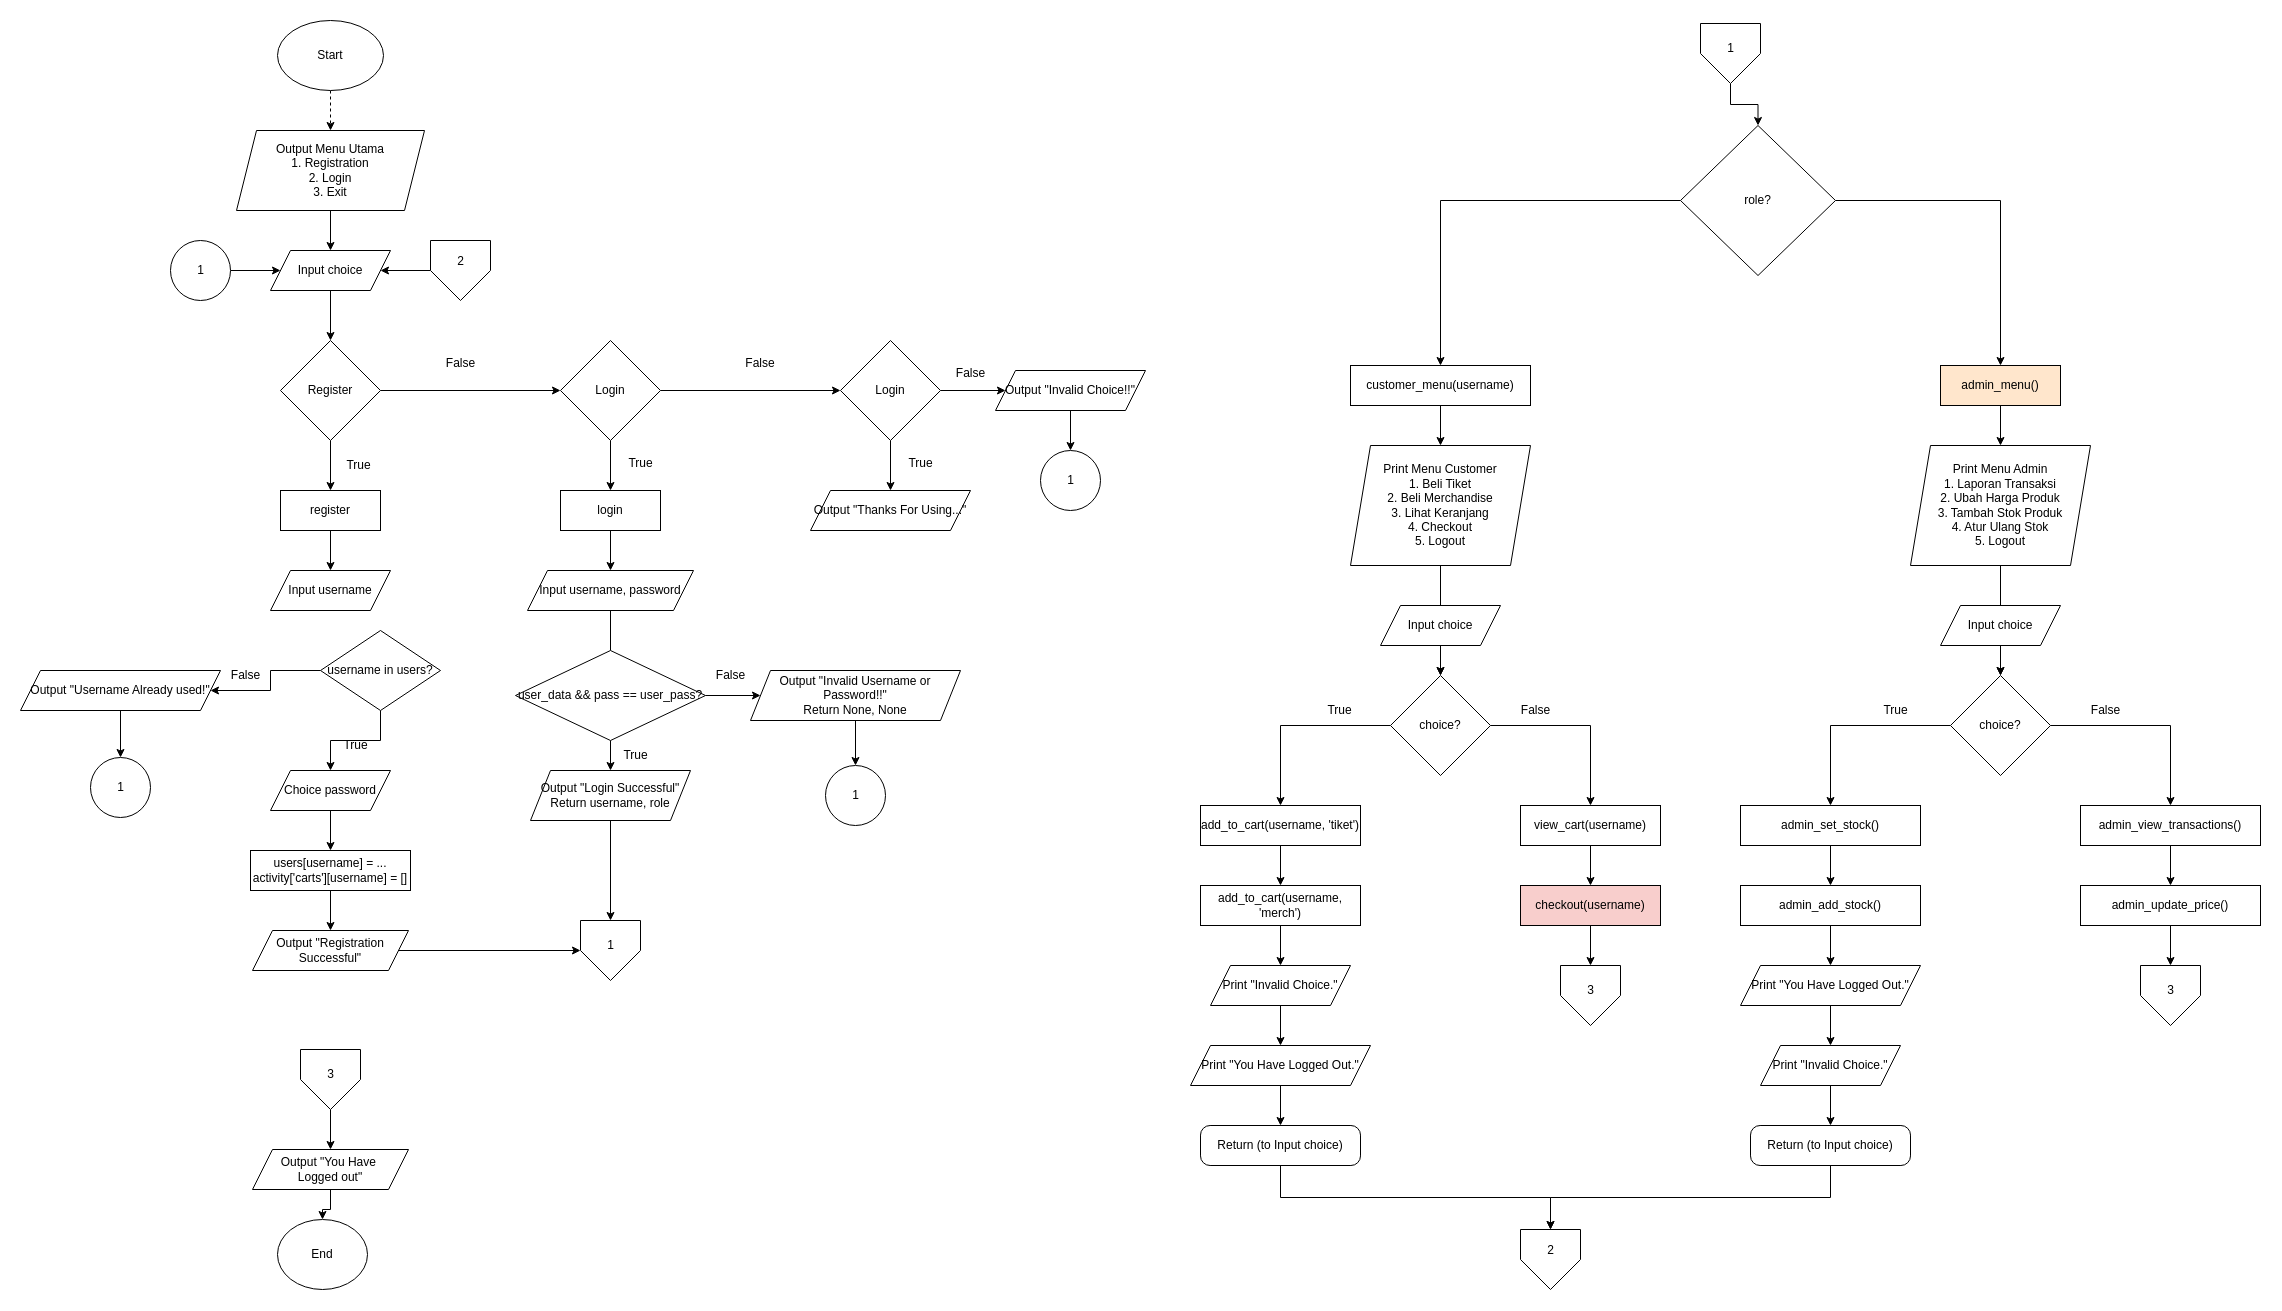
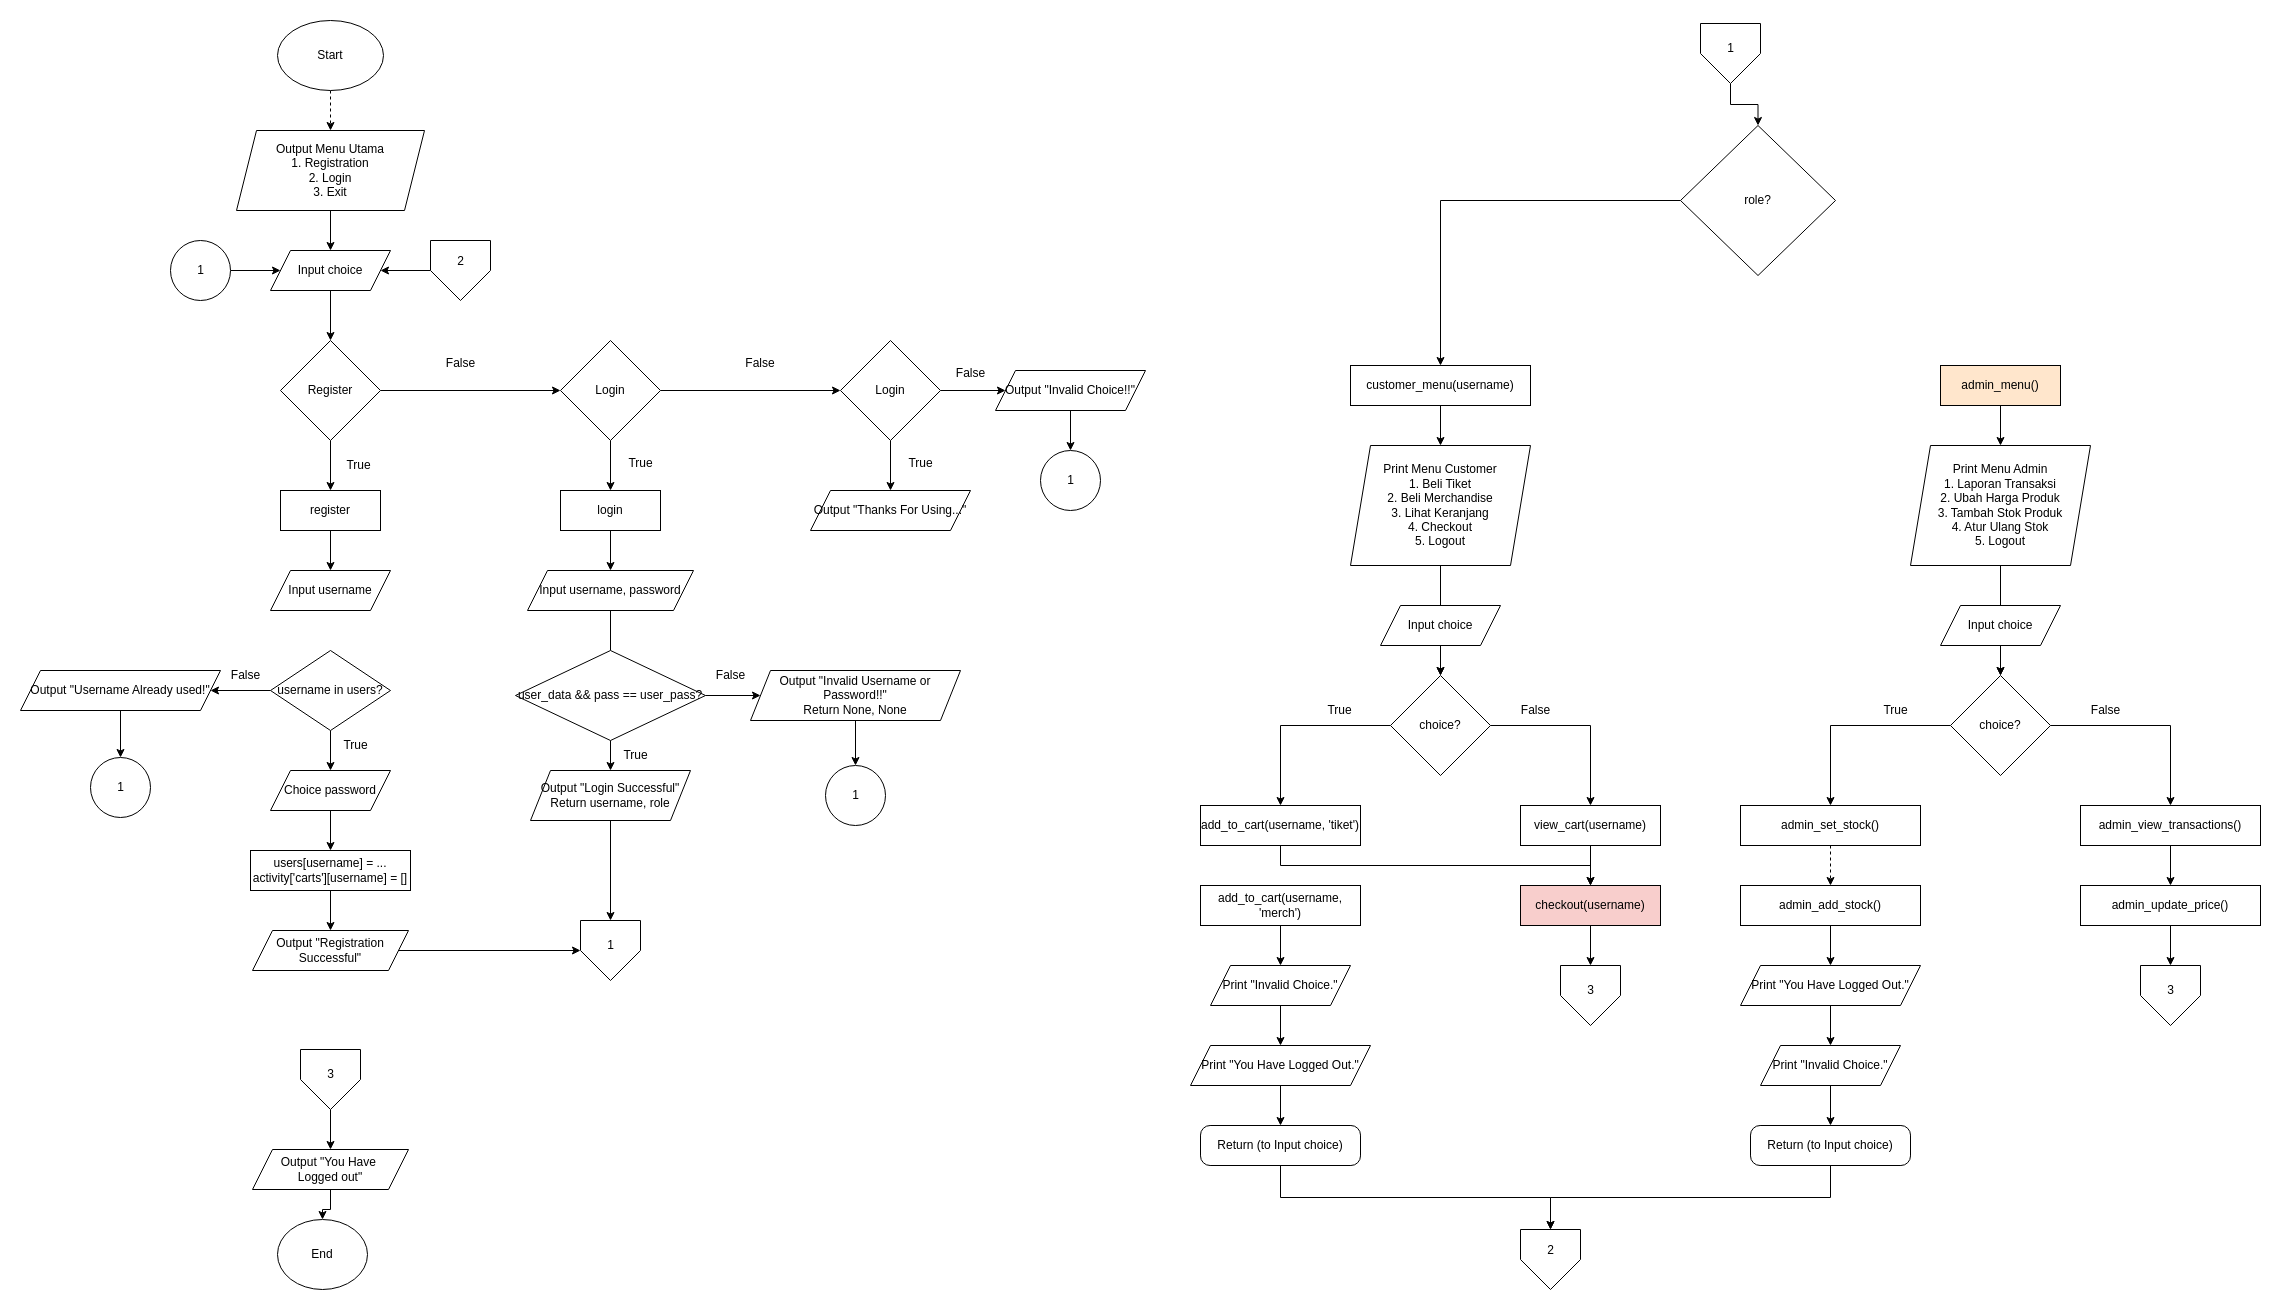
(1997, 201) -> none
(381, 671) -> (331, 691)
(1831, 861) -> (1831, 861)
(1281, 871) -> (1434, 866)
